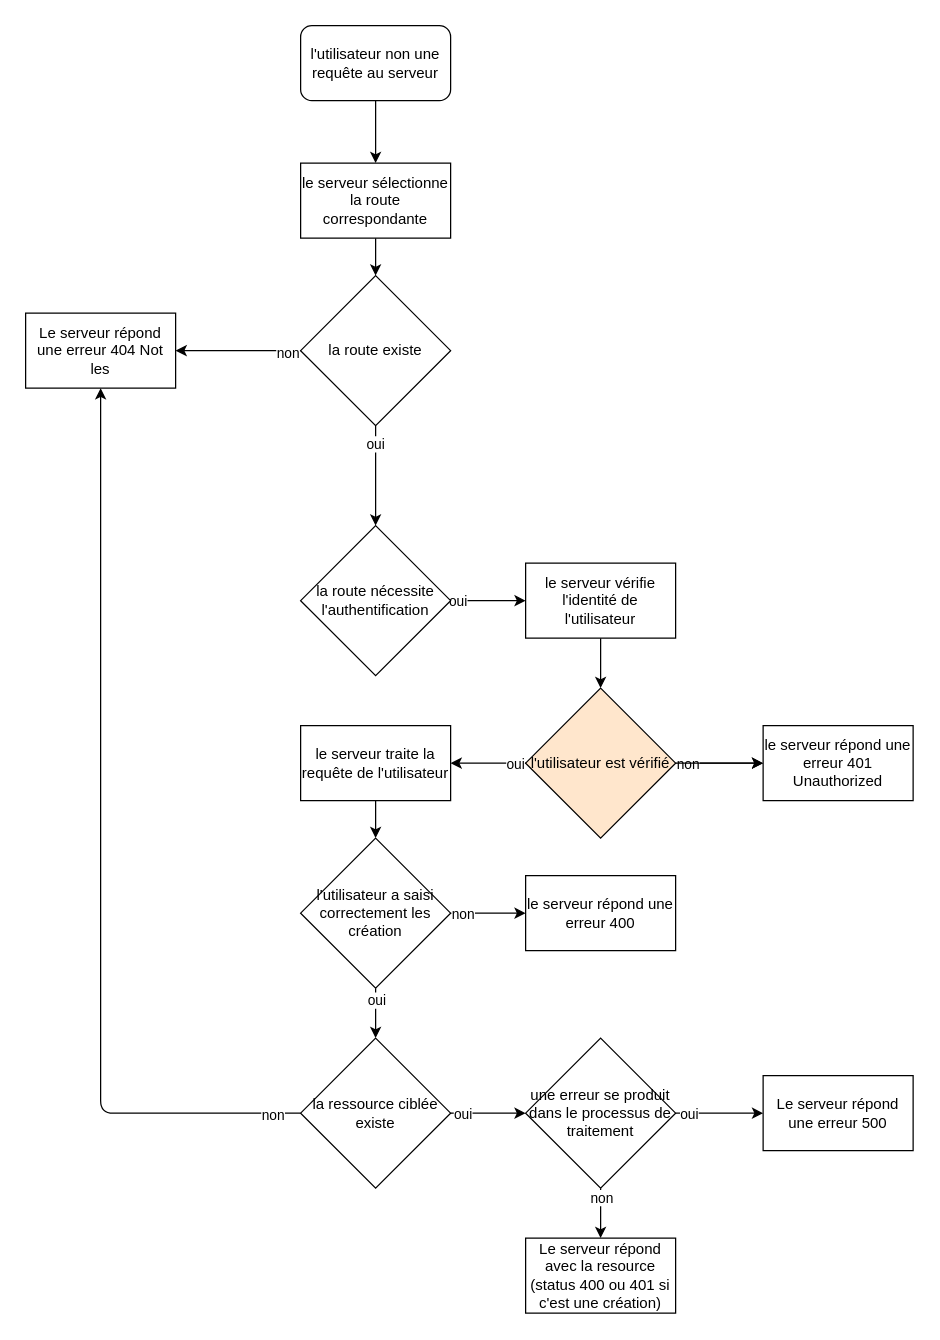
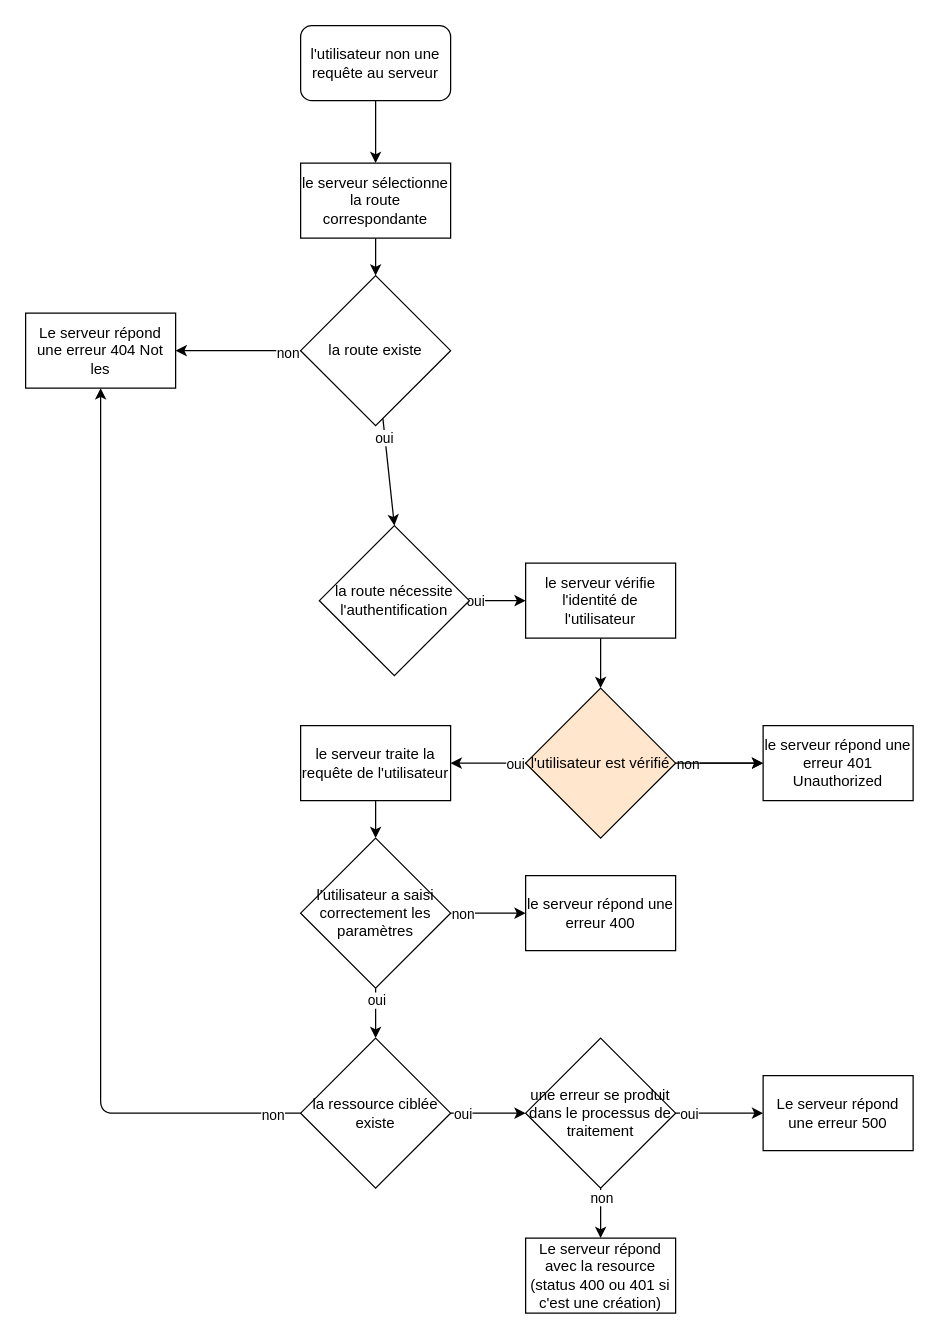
(376, 601) -> (394, 601)
(376, 913) -> (376, 913)
